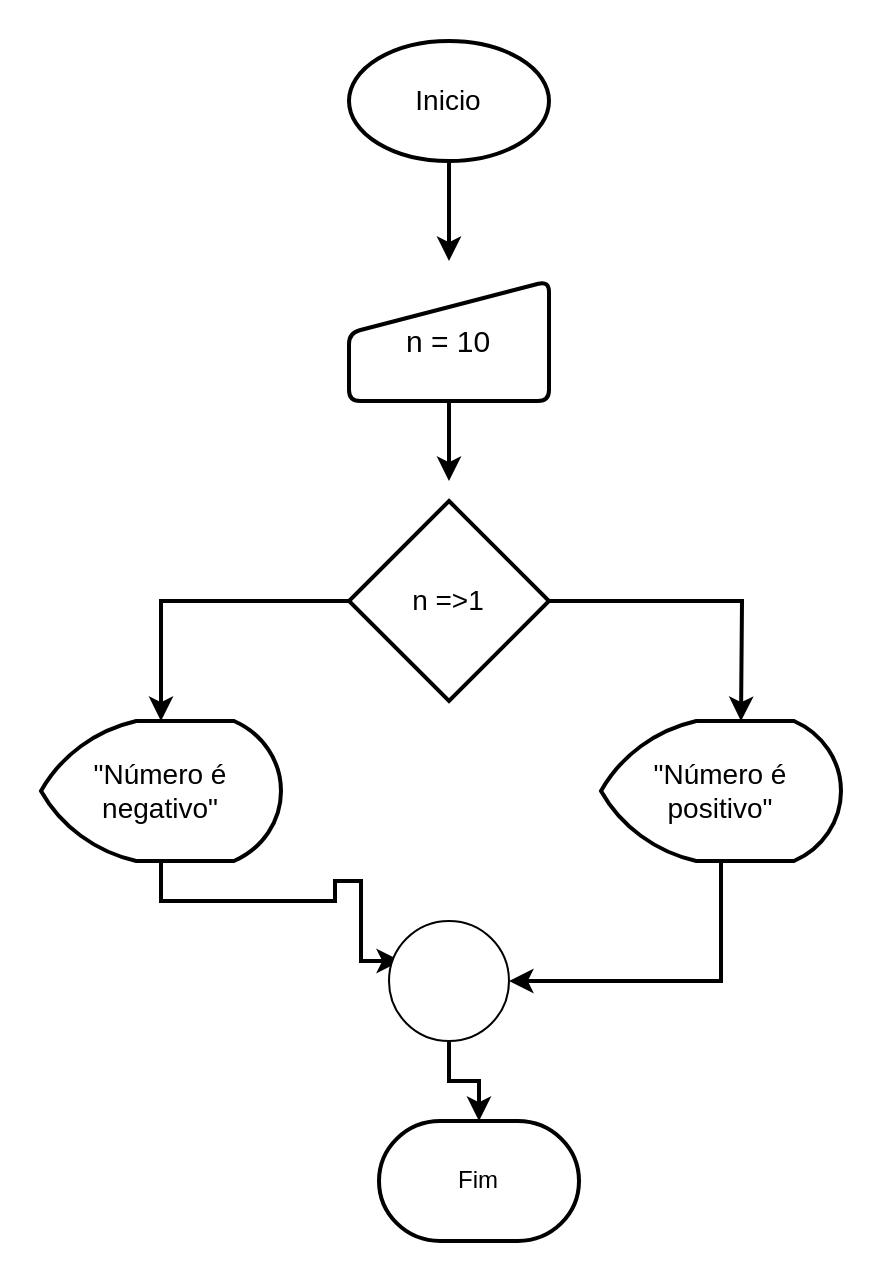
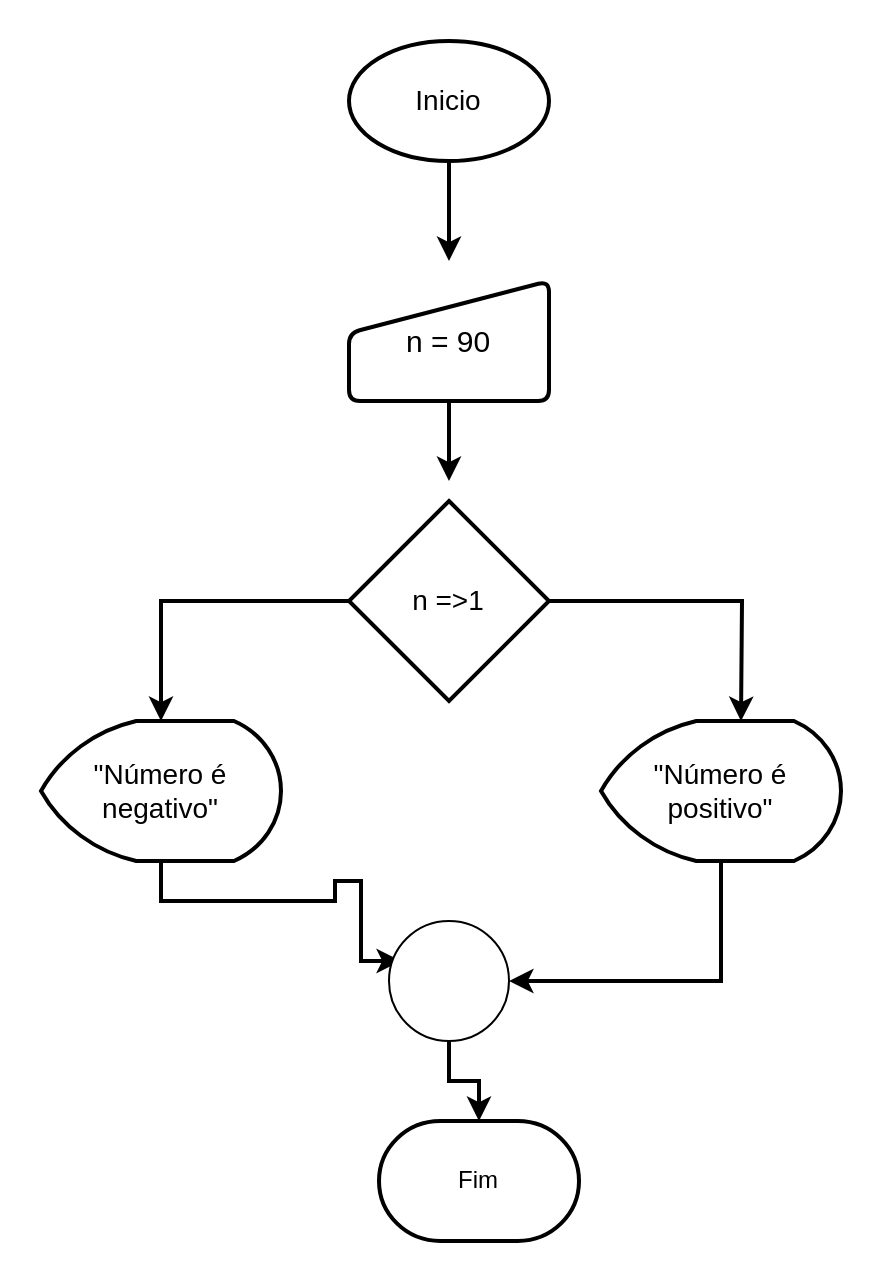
(449, 341) -> (449, 341)
